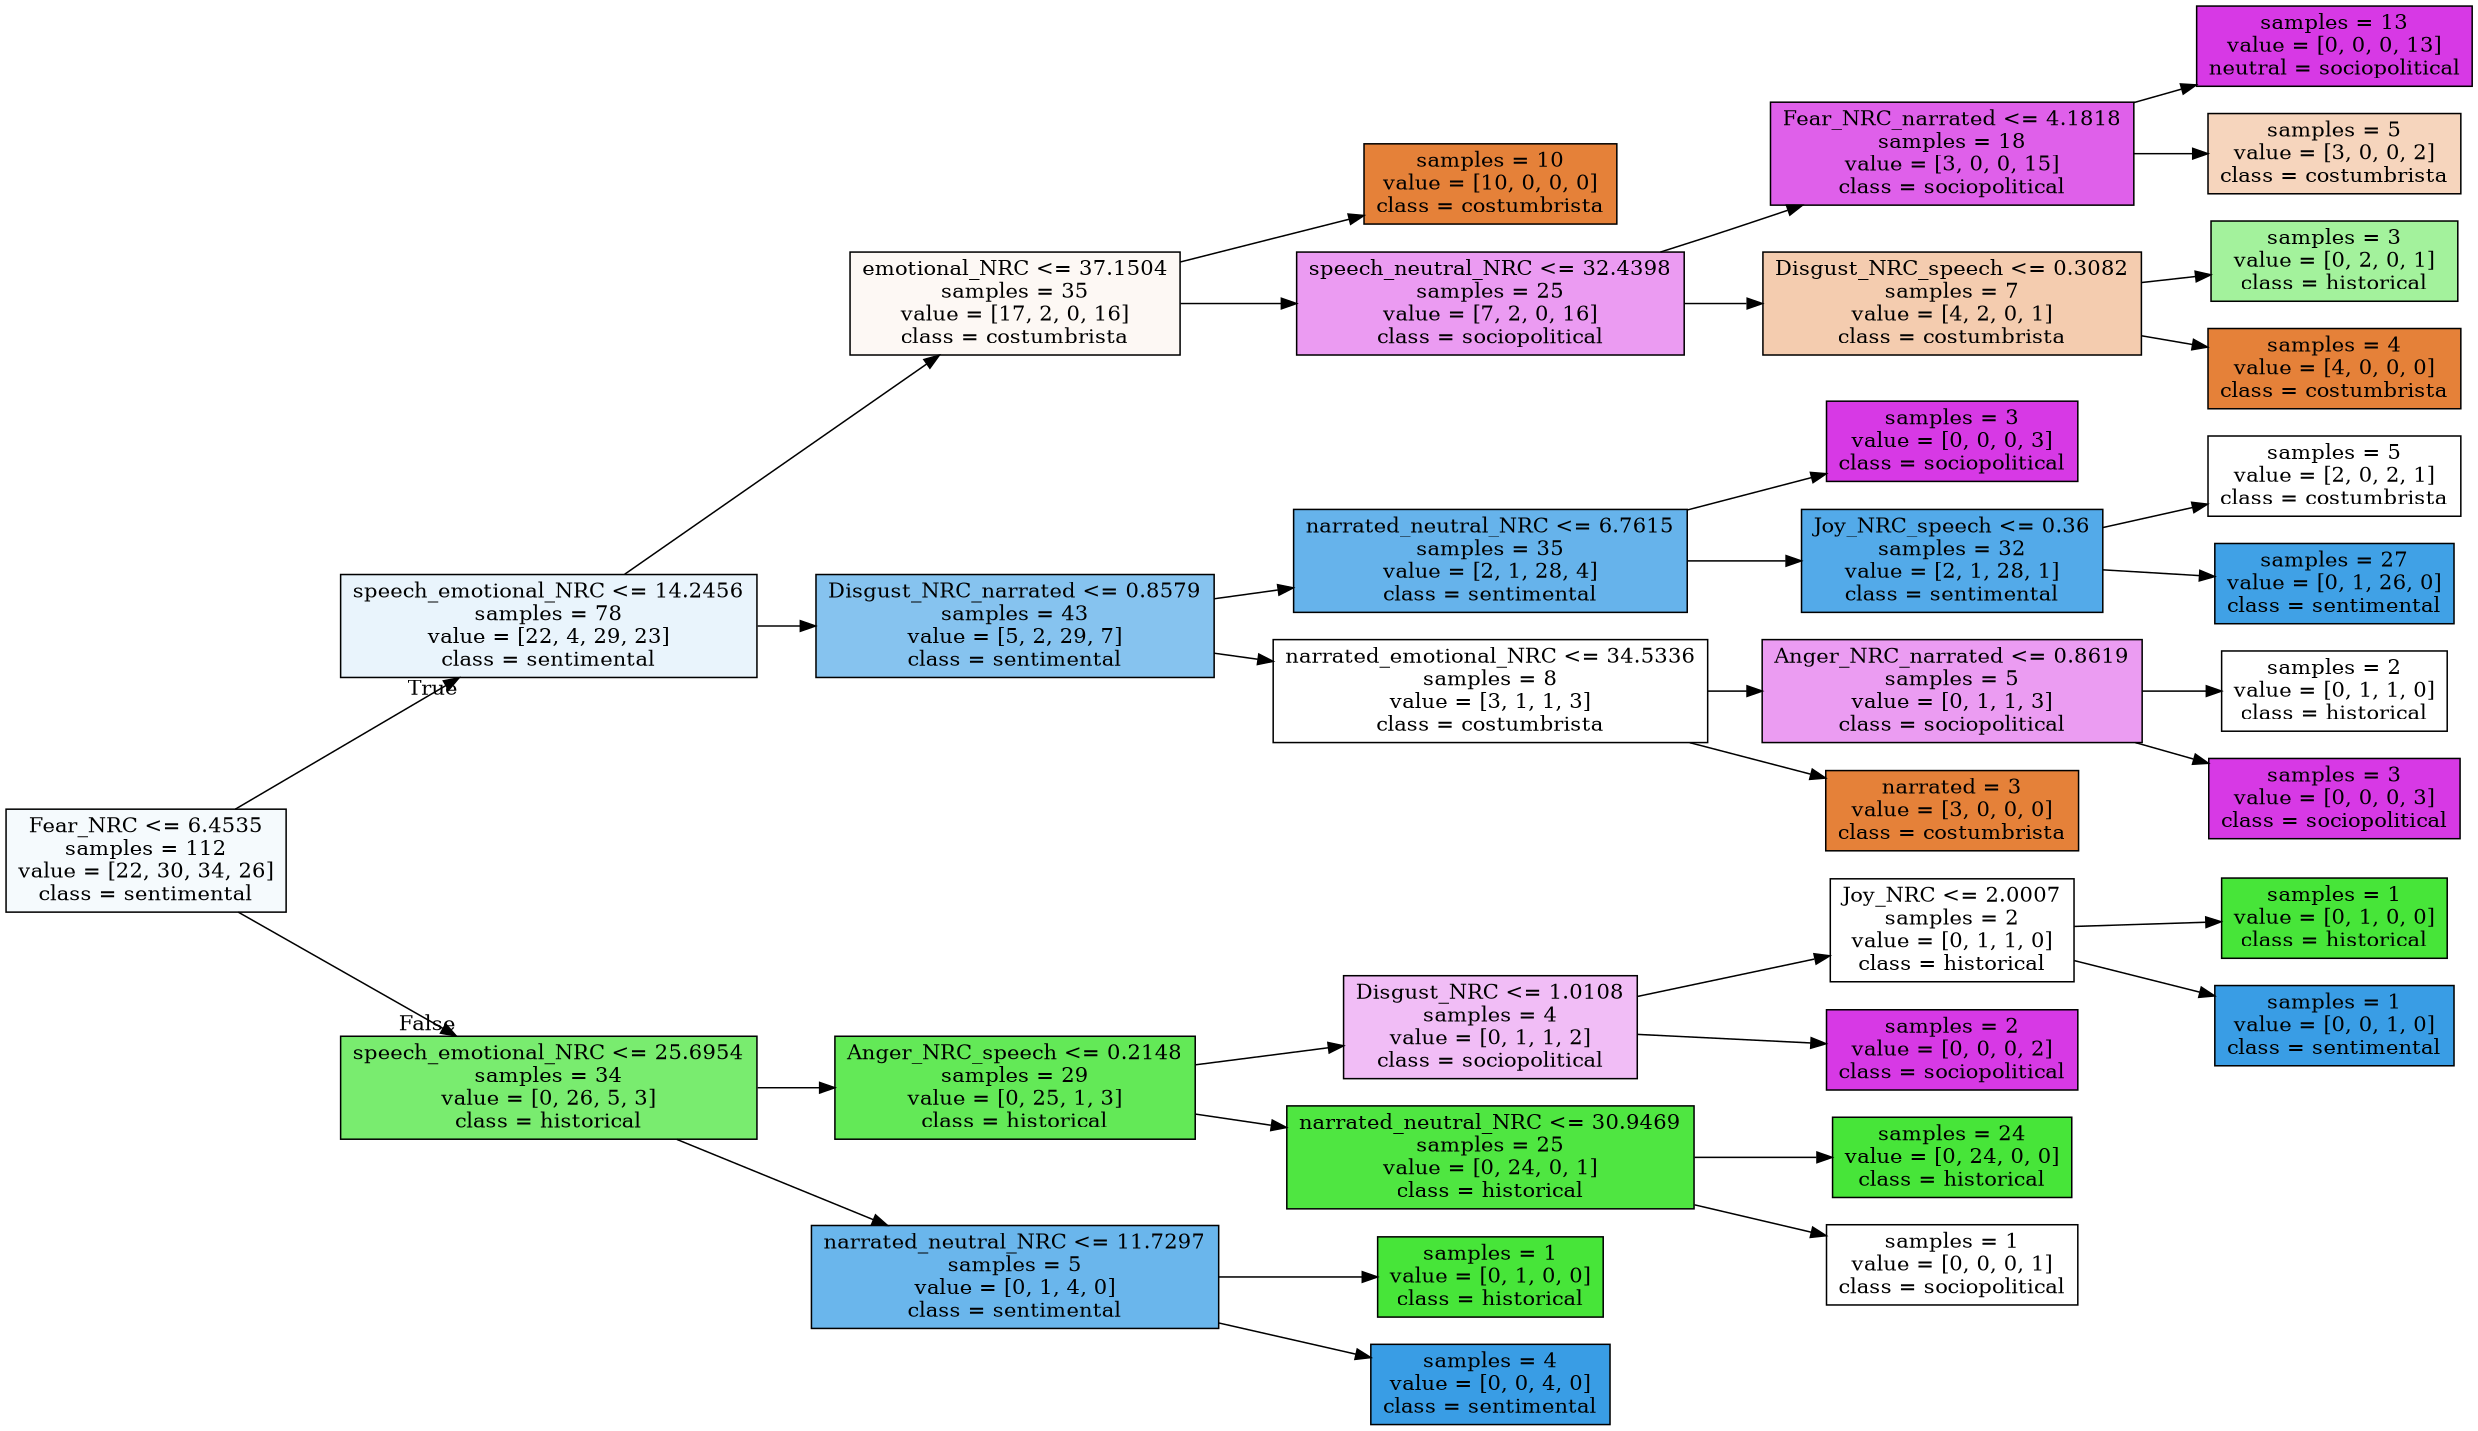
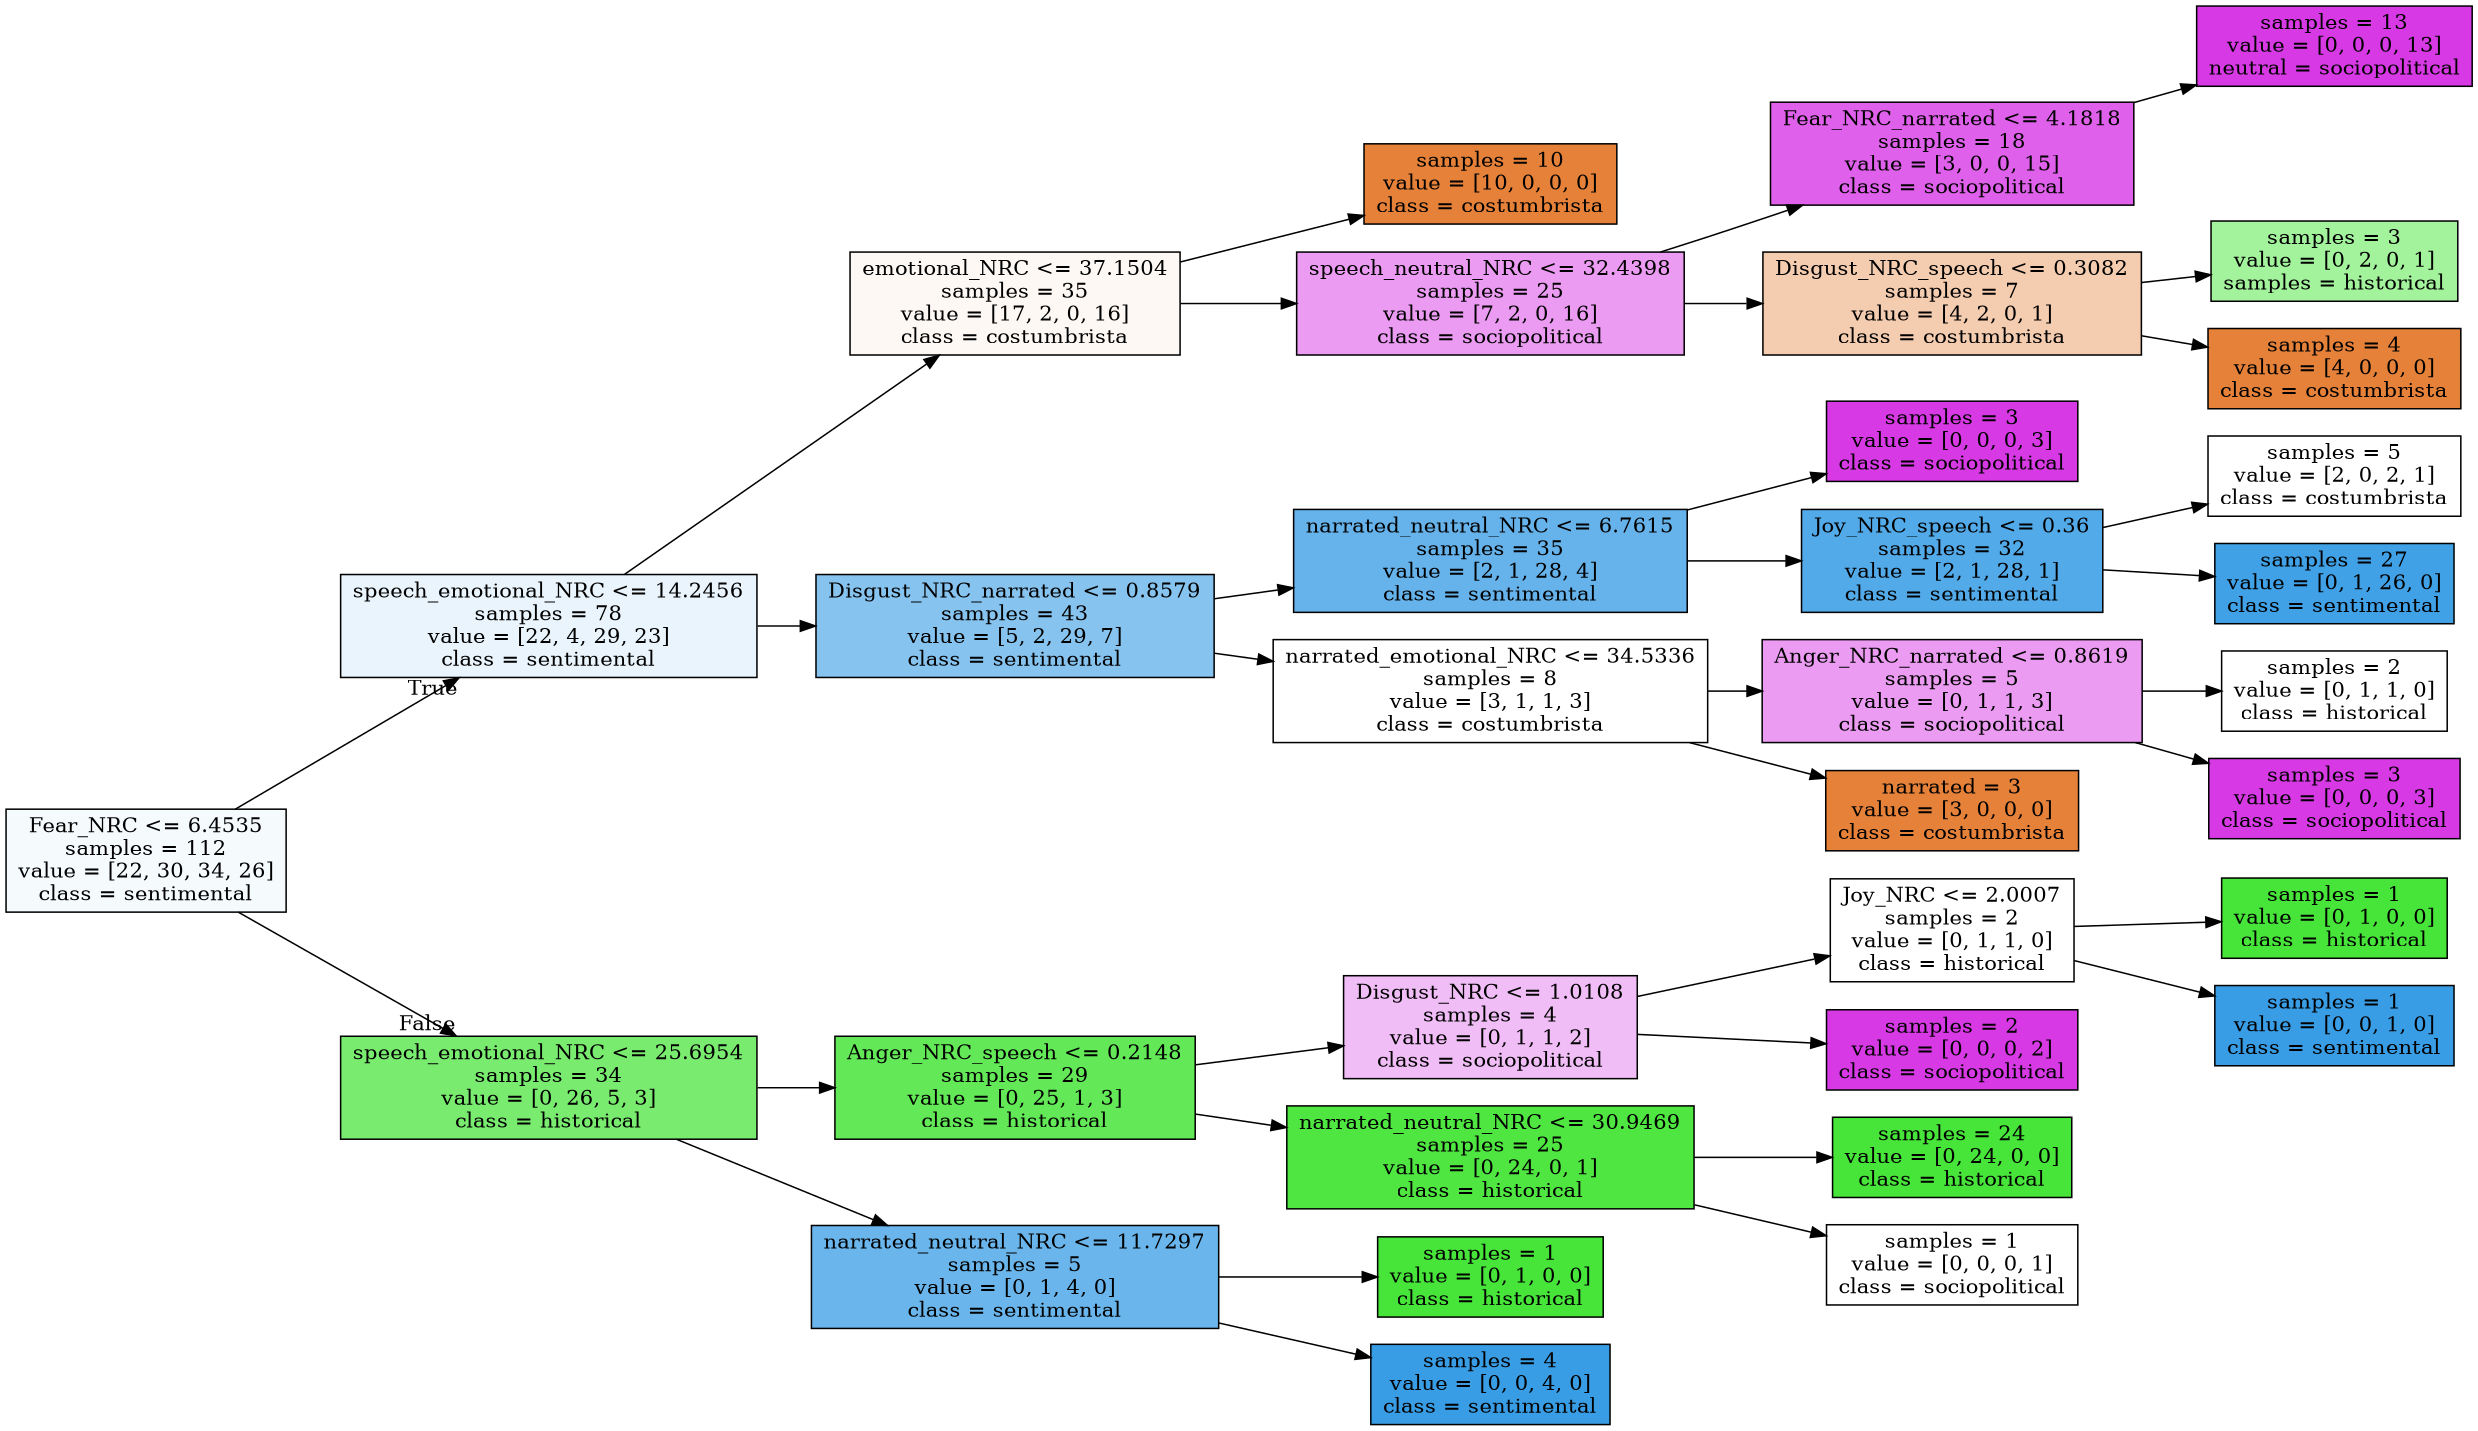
(2334, 154) -> none
(2334, 261) -> (2334, 261)
